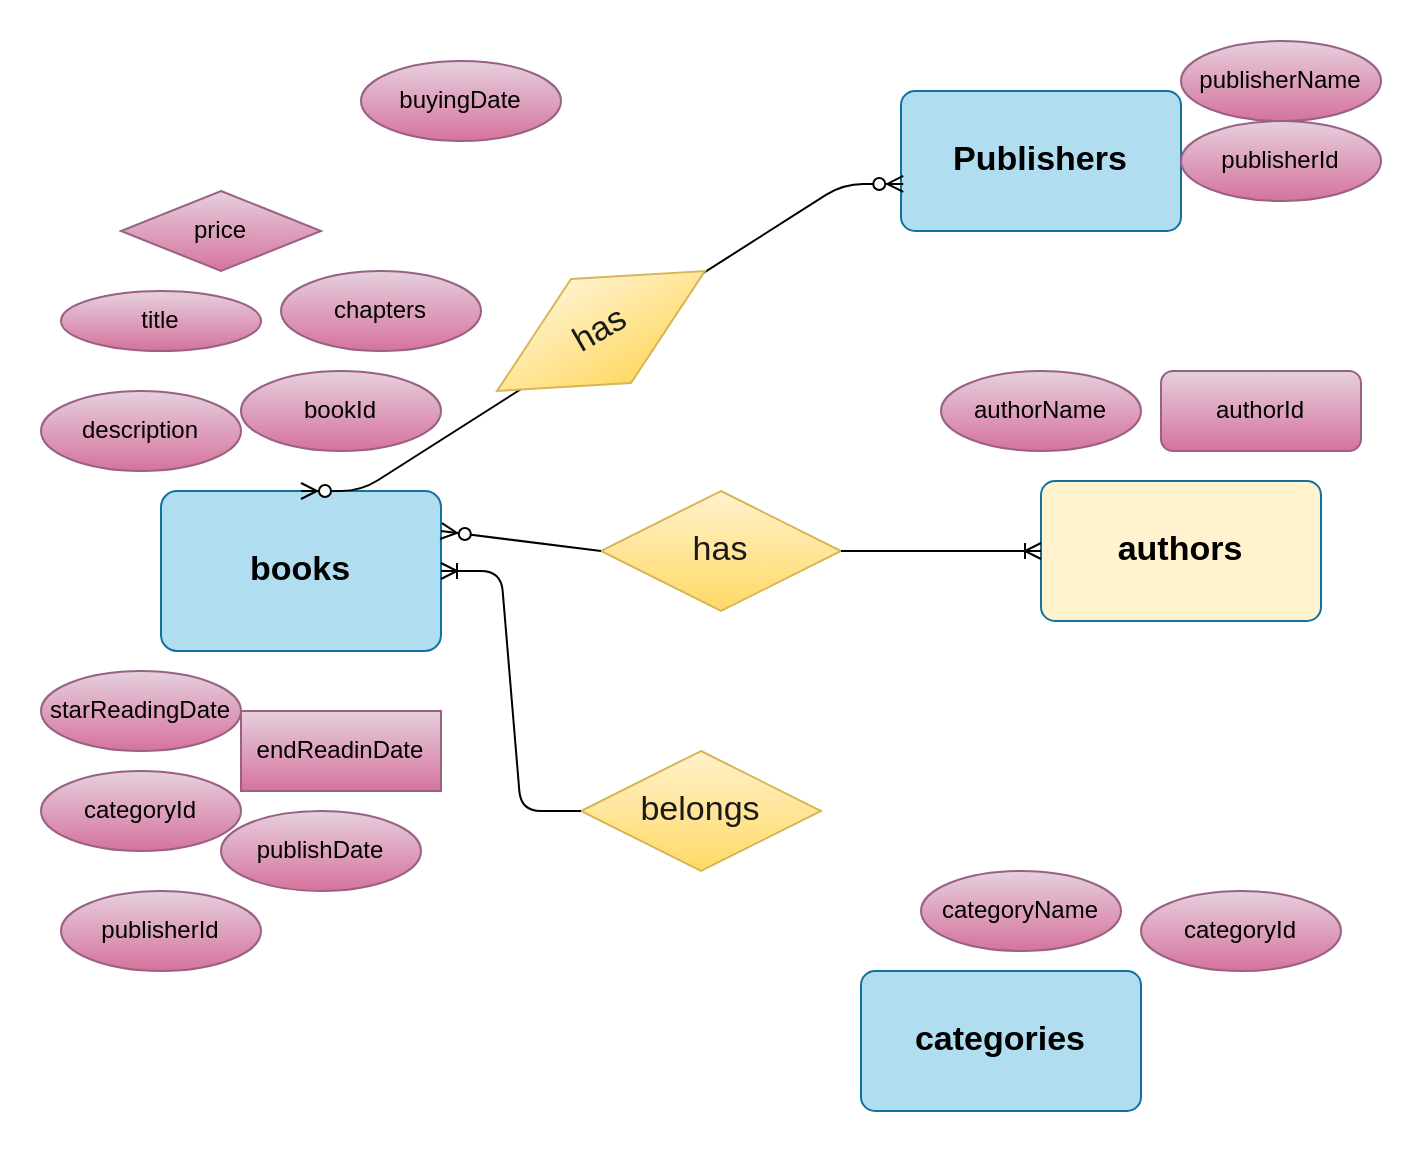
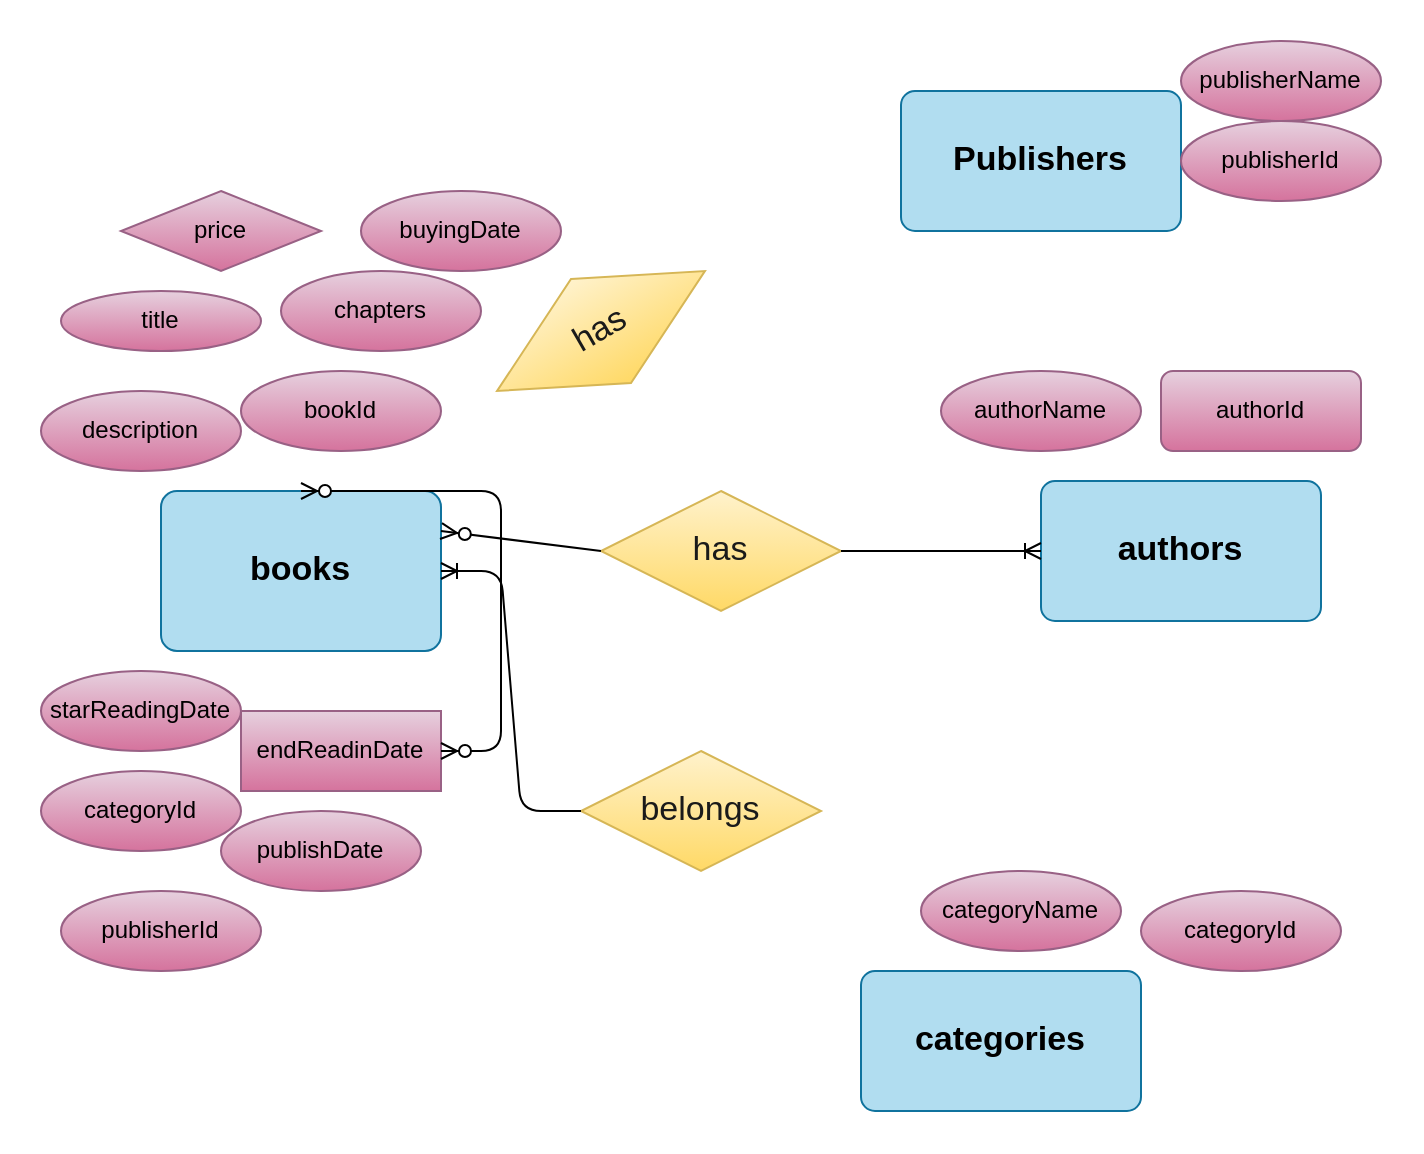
(461, 101) -> (461, 231)
(794, 215) -> (461, 491)
(1181, 551) -> (1181, 551)
